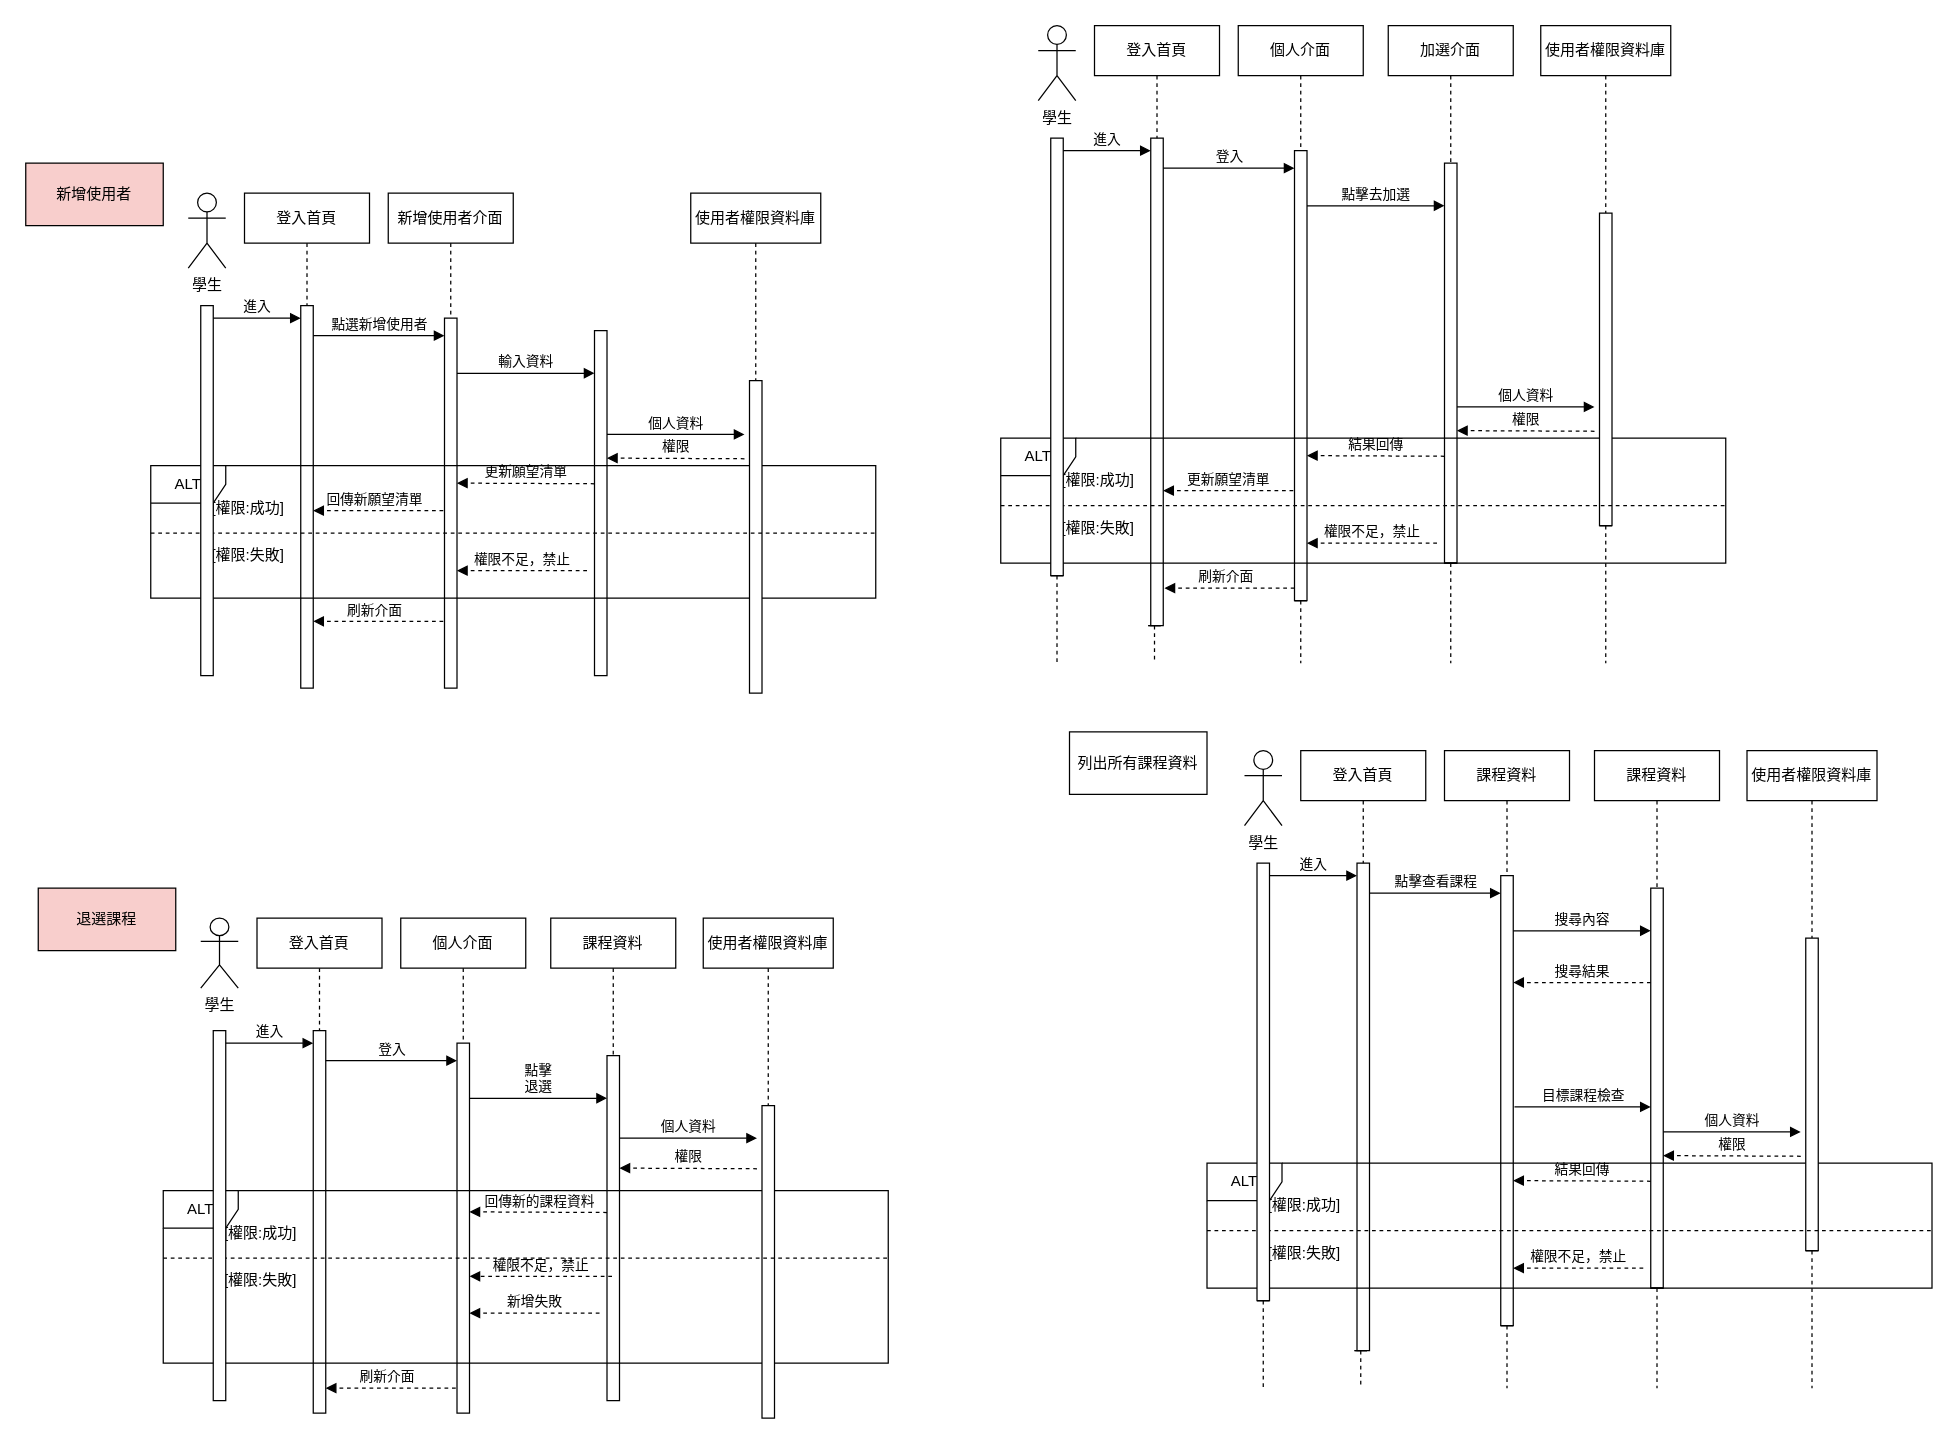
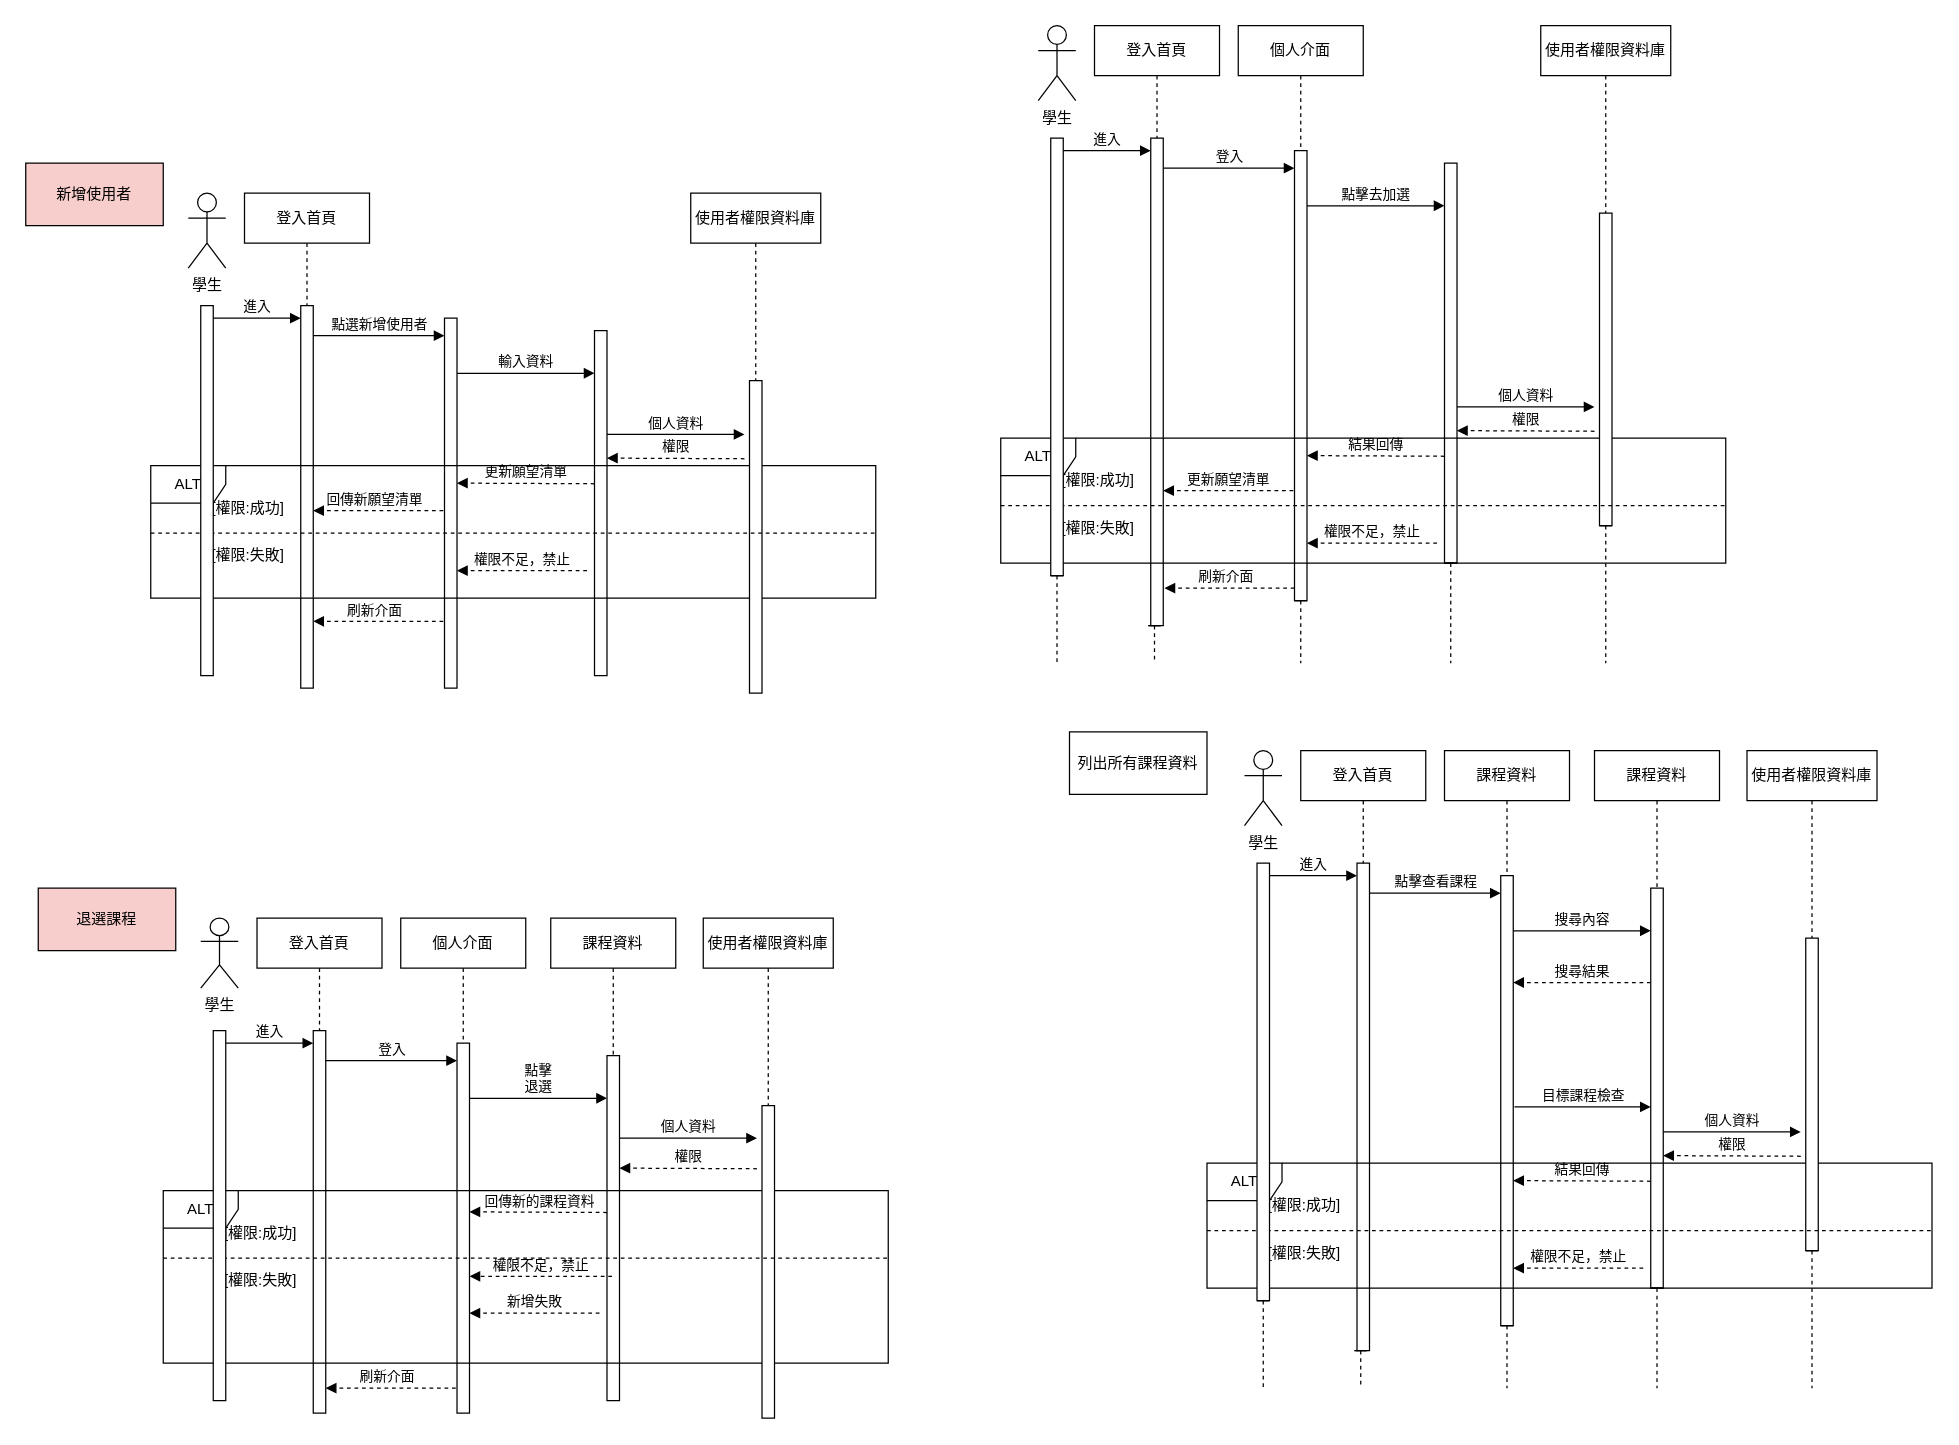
(1451, 94) -> none
(451, 256) -> none
